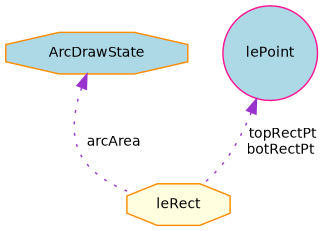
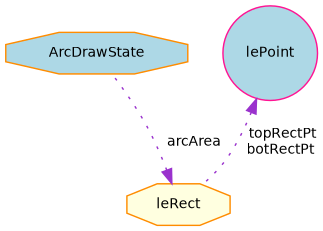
(80, 154) -> (143, 120)
